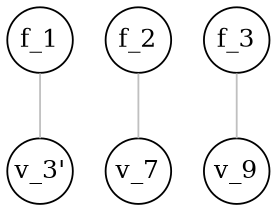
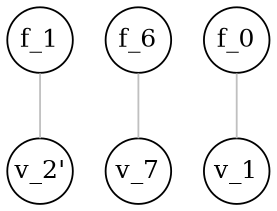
(138, 40) -> (138, 40)
(237, 40) -> (237, 40)
(40, 171) -> (40, 171)
(237, 171) -> (237, 171)
